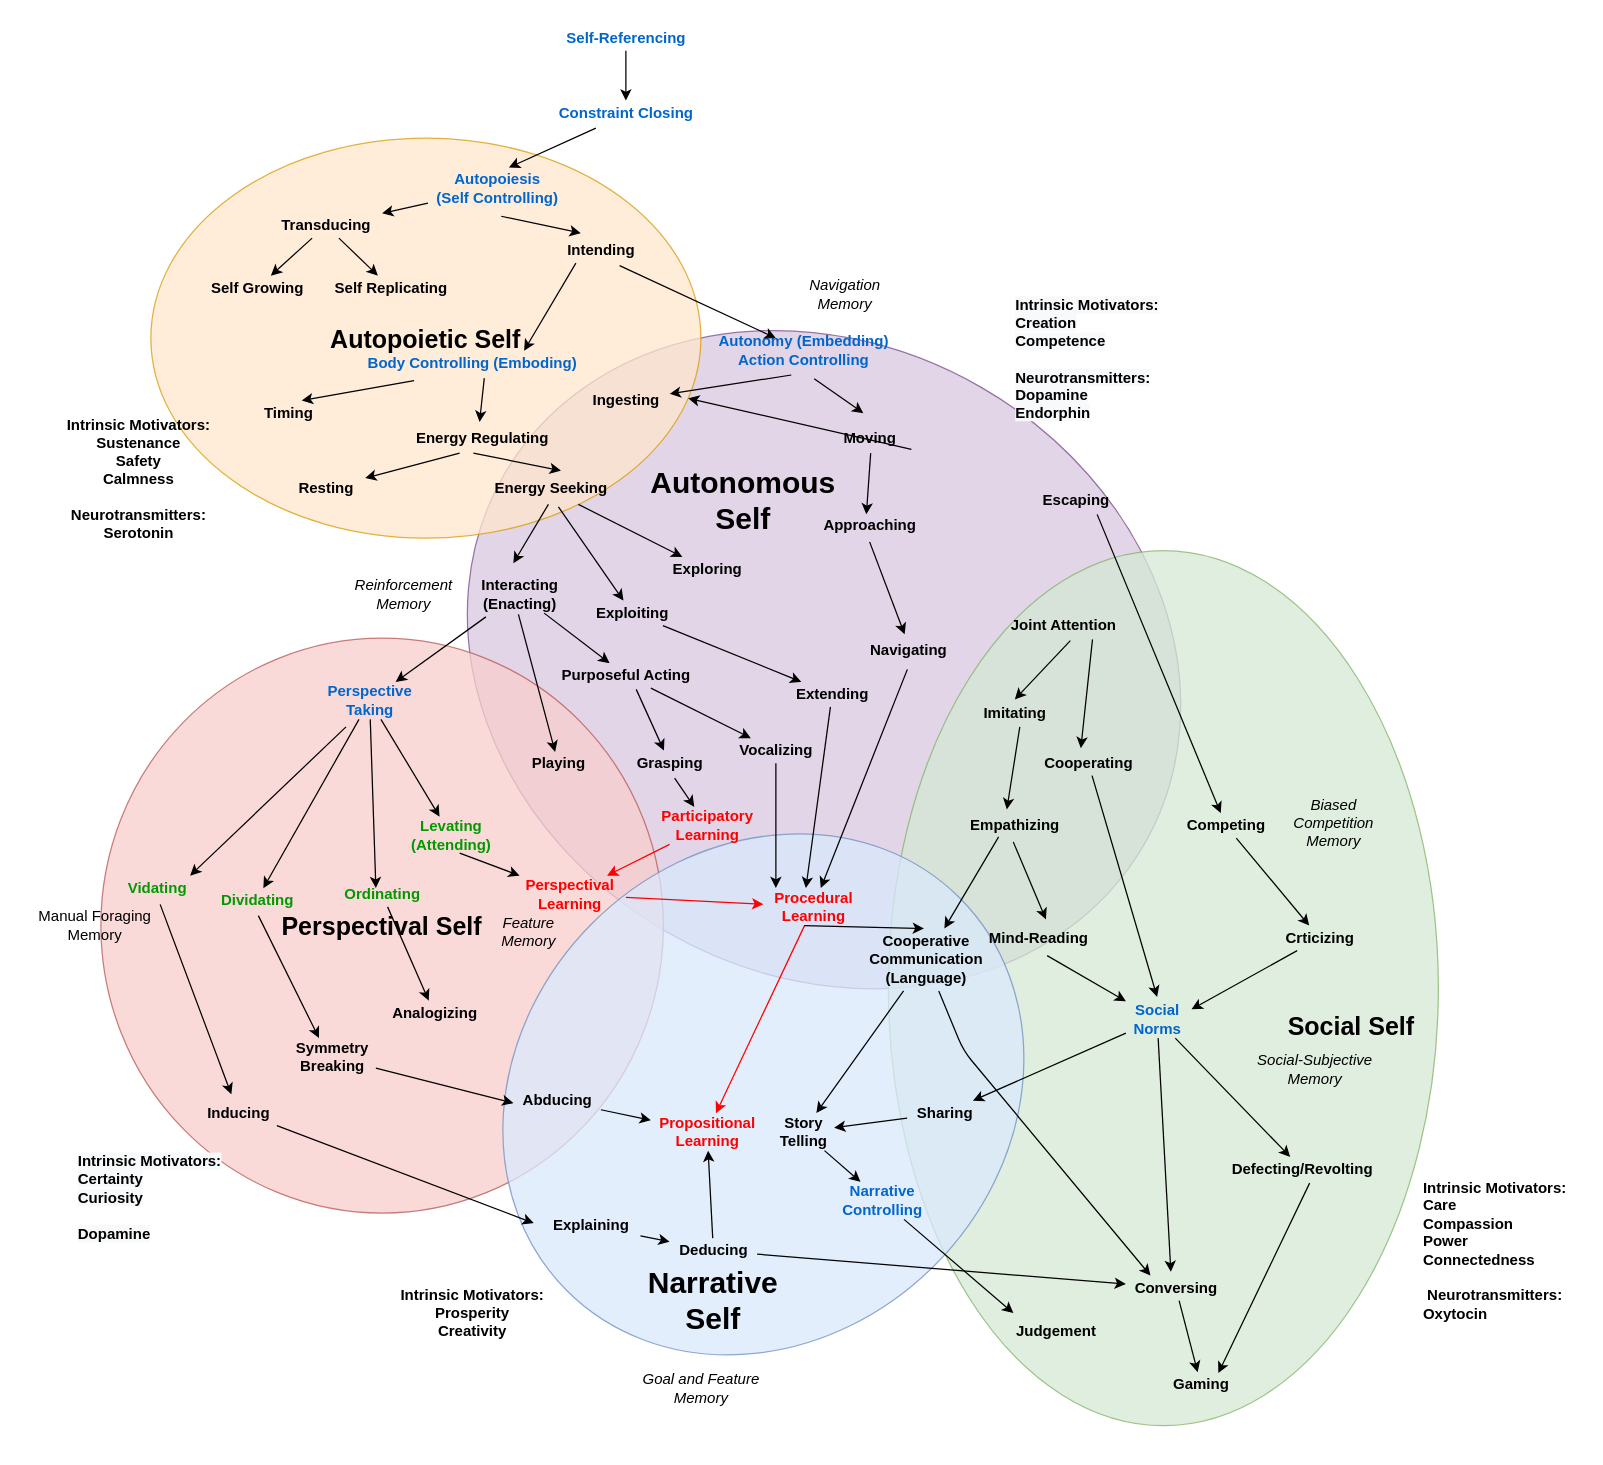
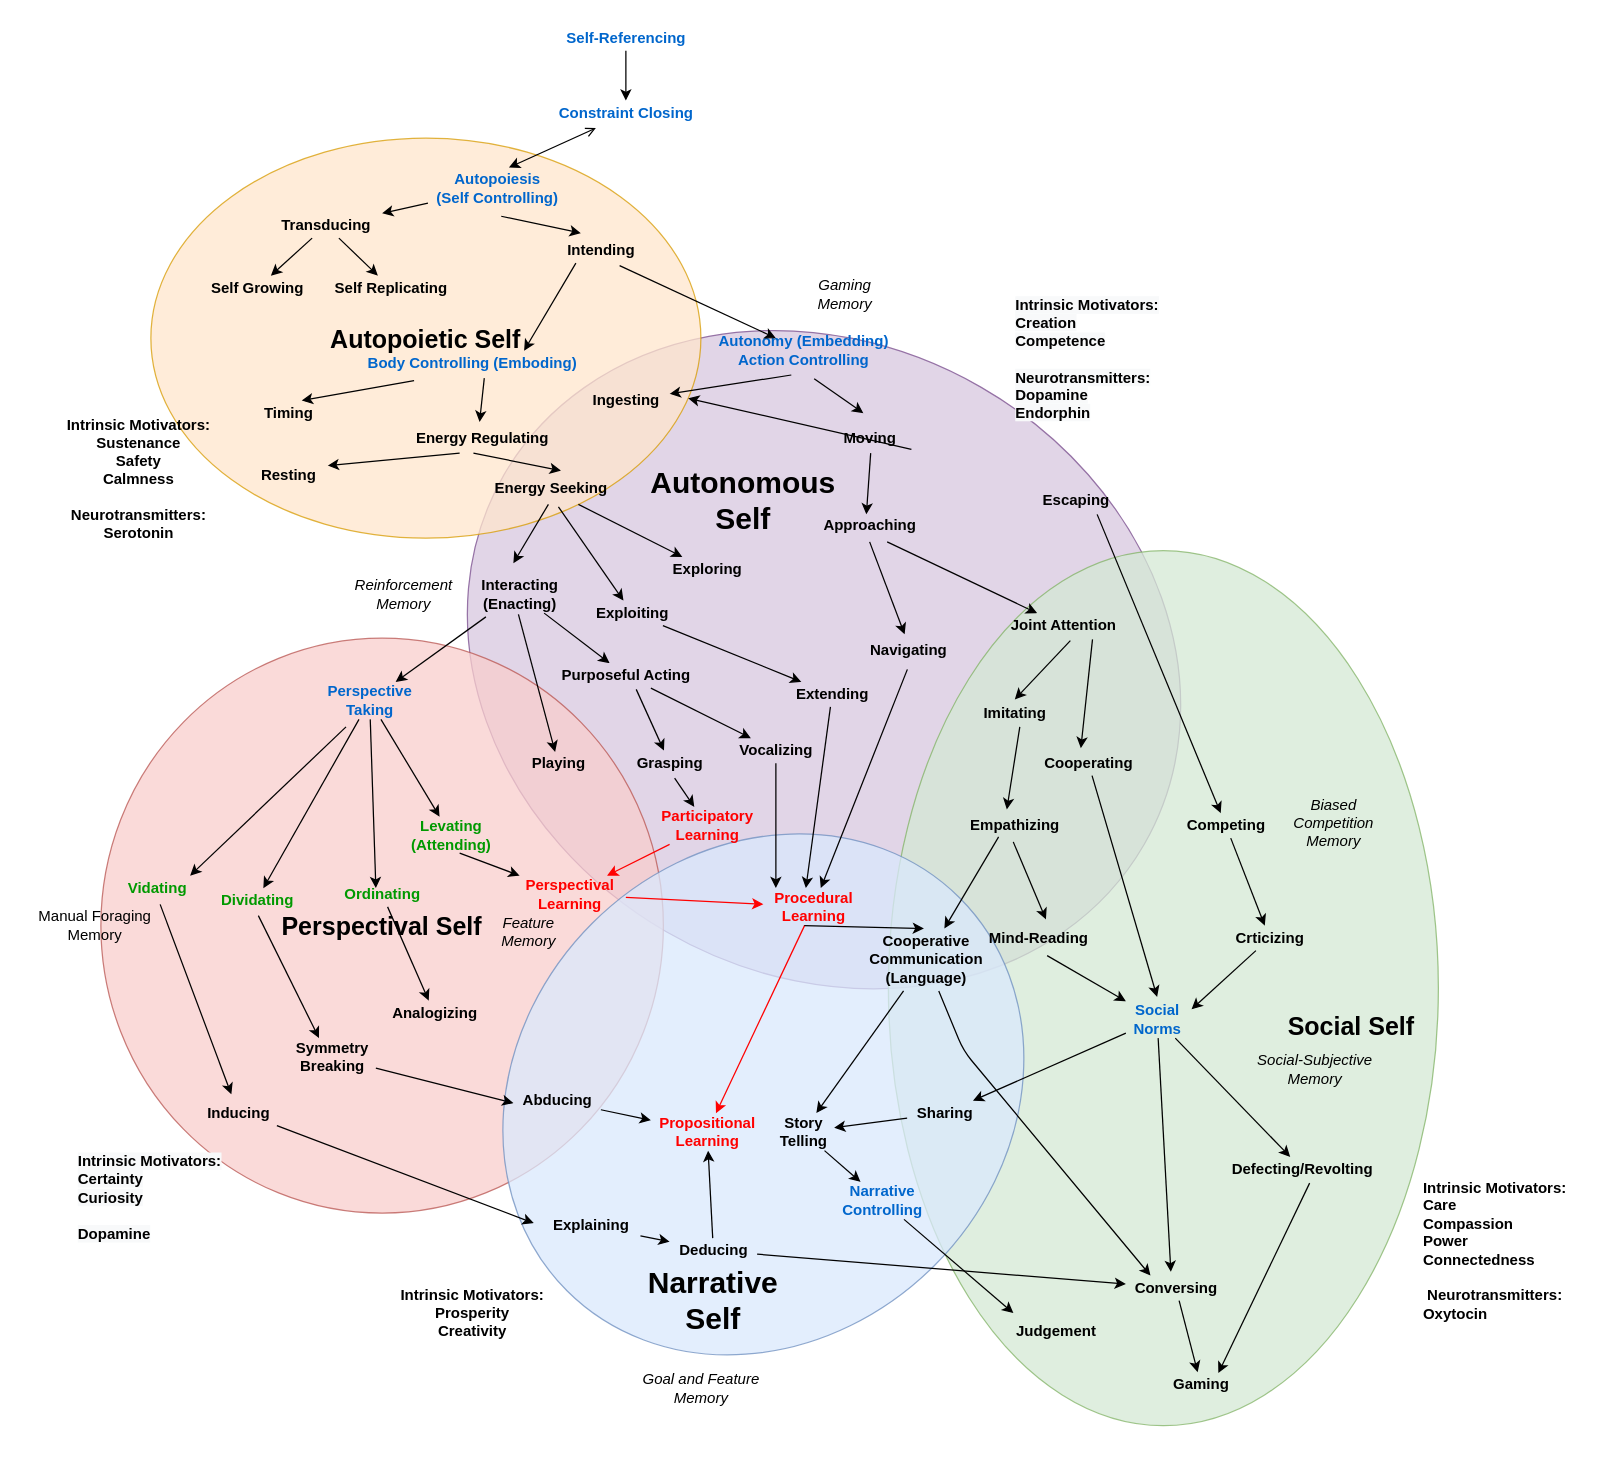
(590, 131) -> (589, 131)
(845, 294) -> (845, 294)
(326, 488) -> (288, 476)
none -> (958, 576)
(1319, 938) -> (1269, 938)
